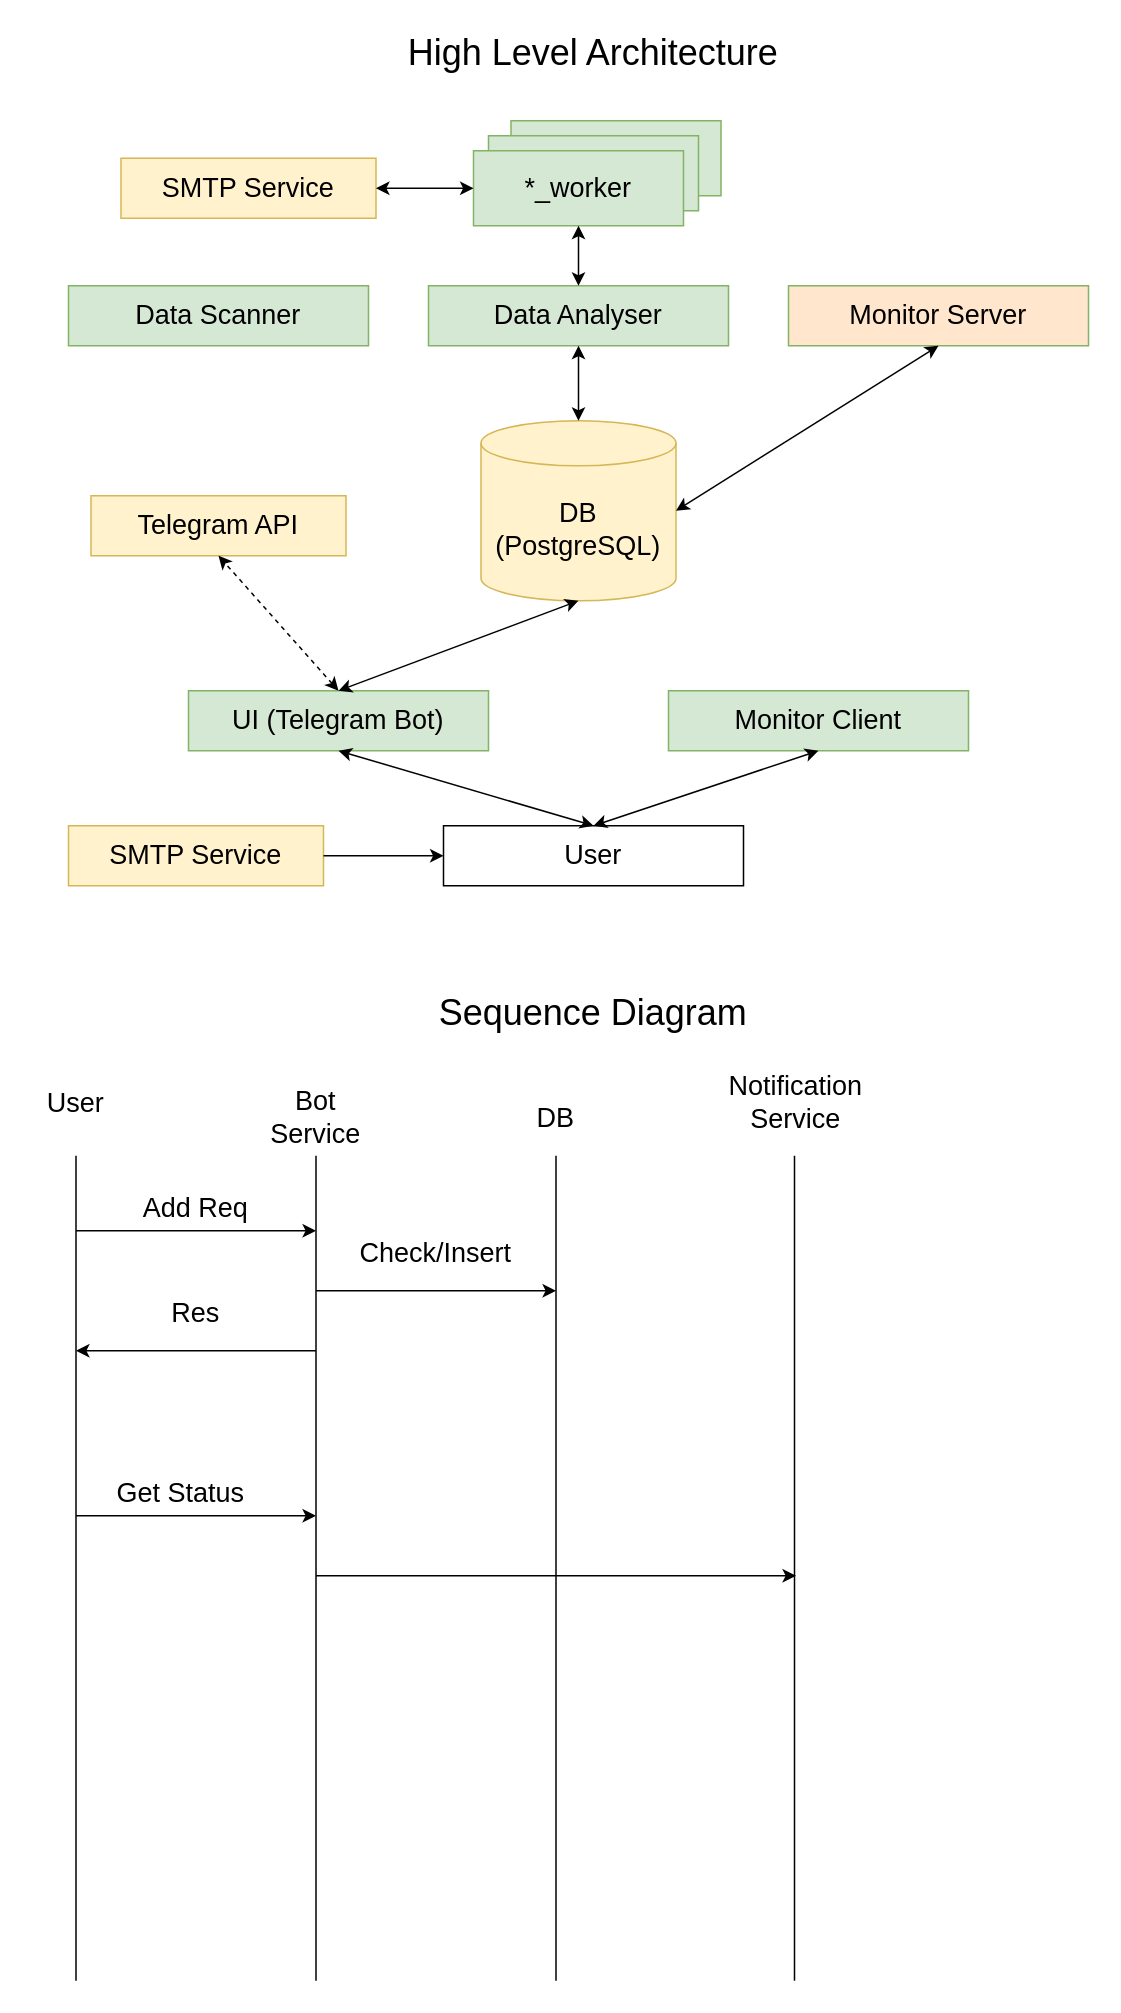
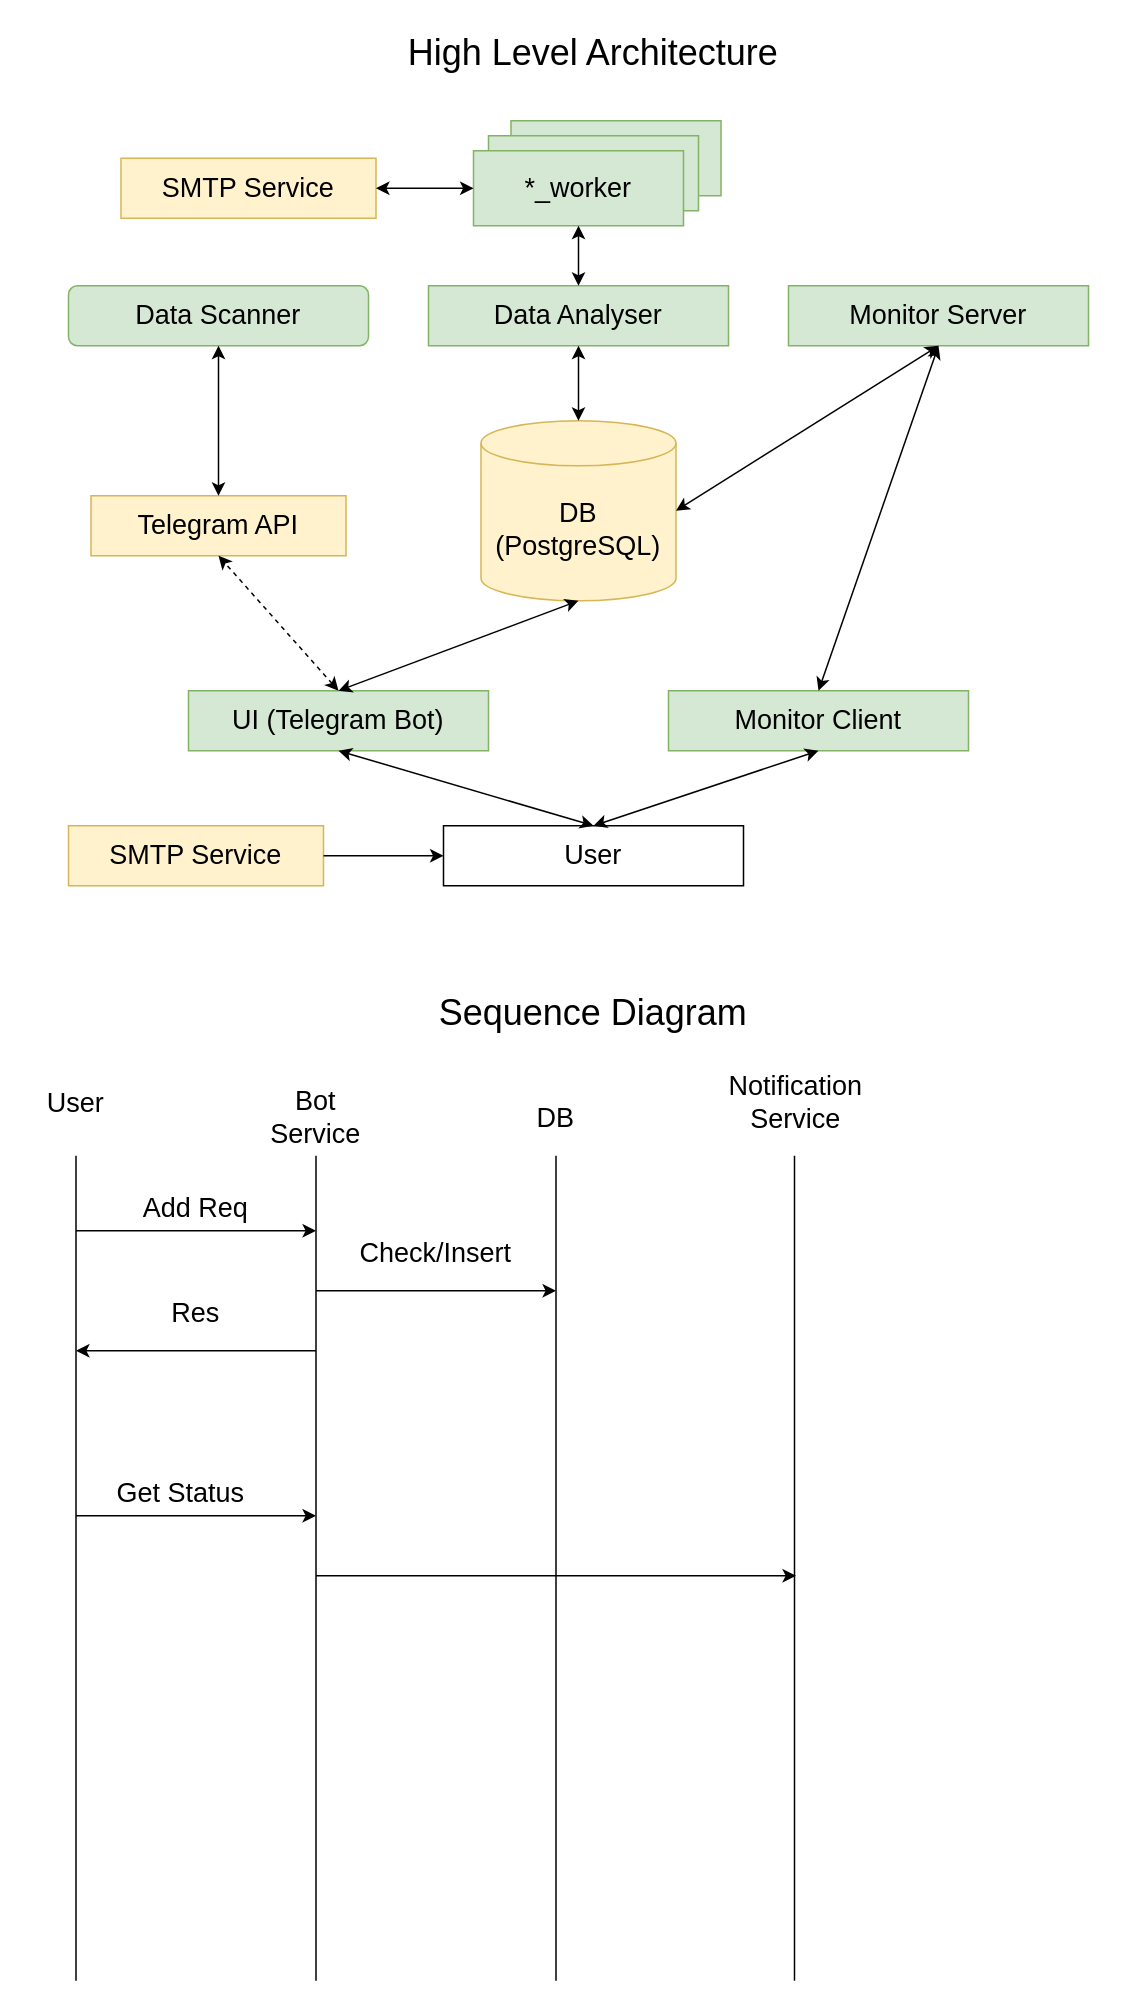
(218, 316) -> (218, 316)
(938, 316) -> (938, 316)
none -> (218, 421)
none -> (878, 518)
